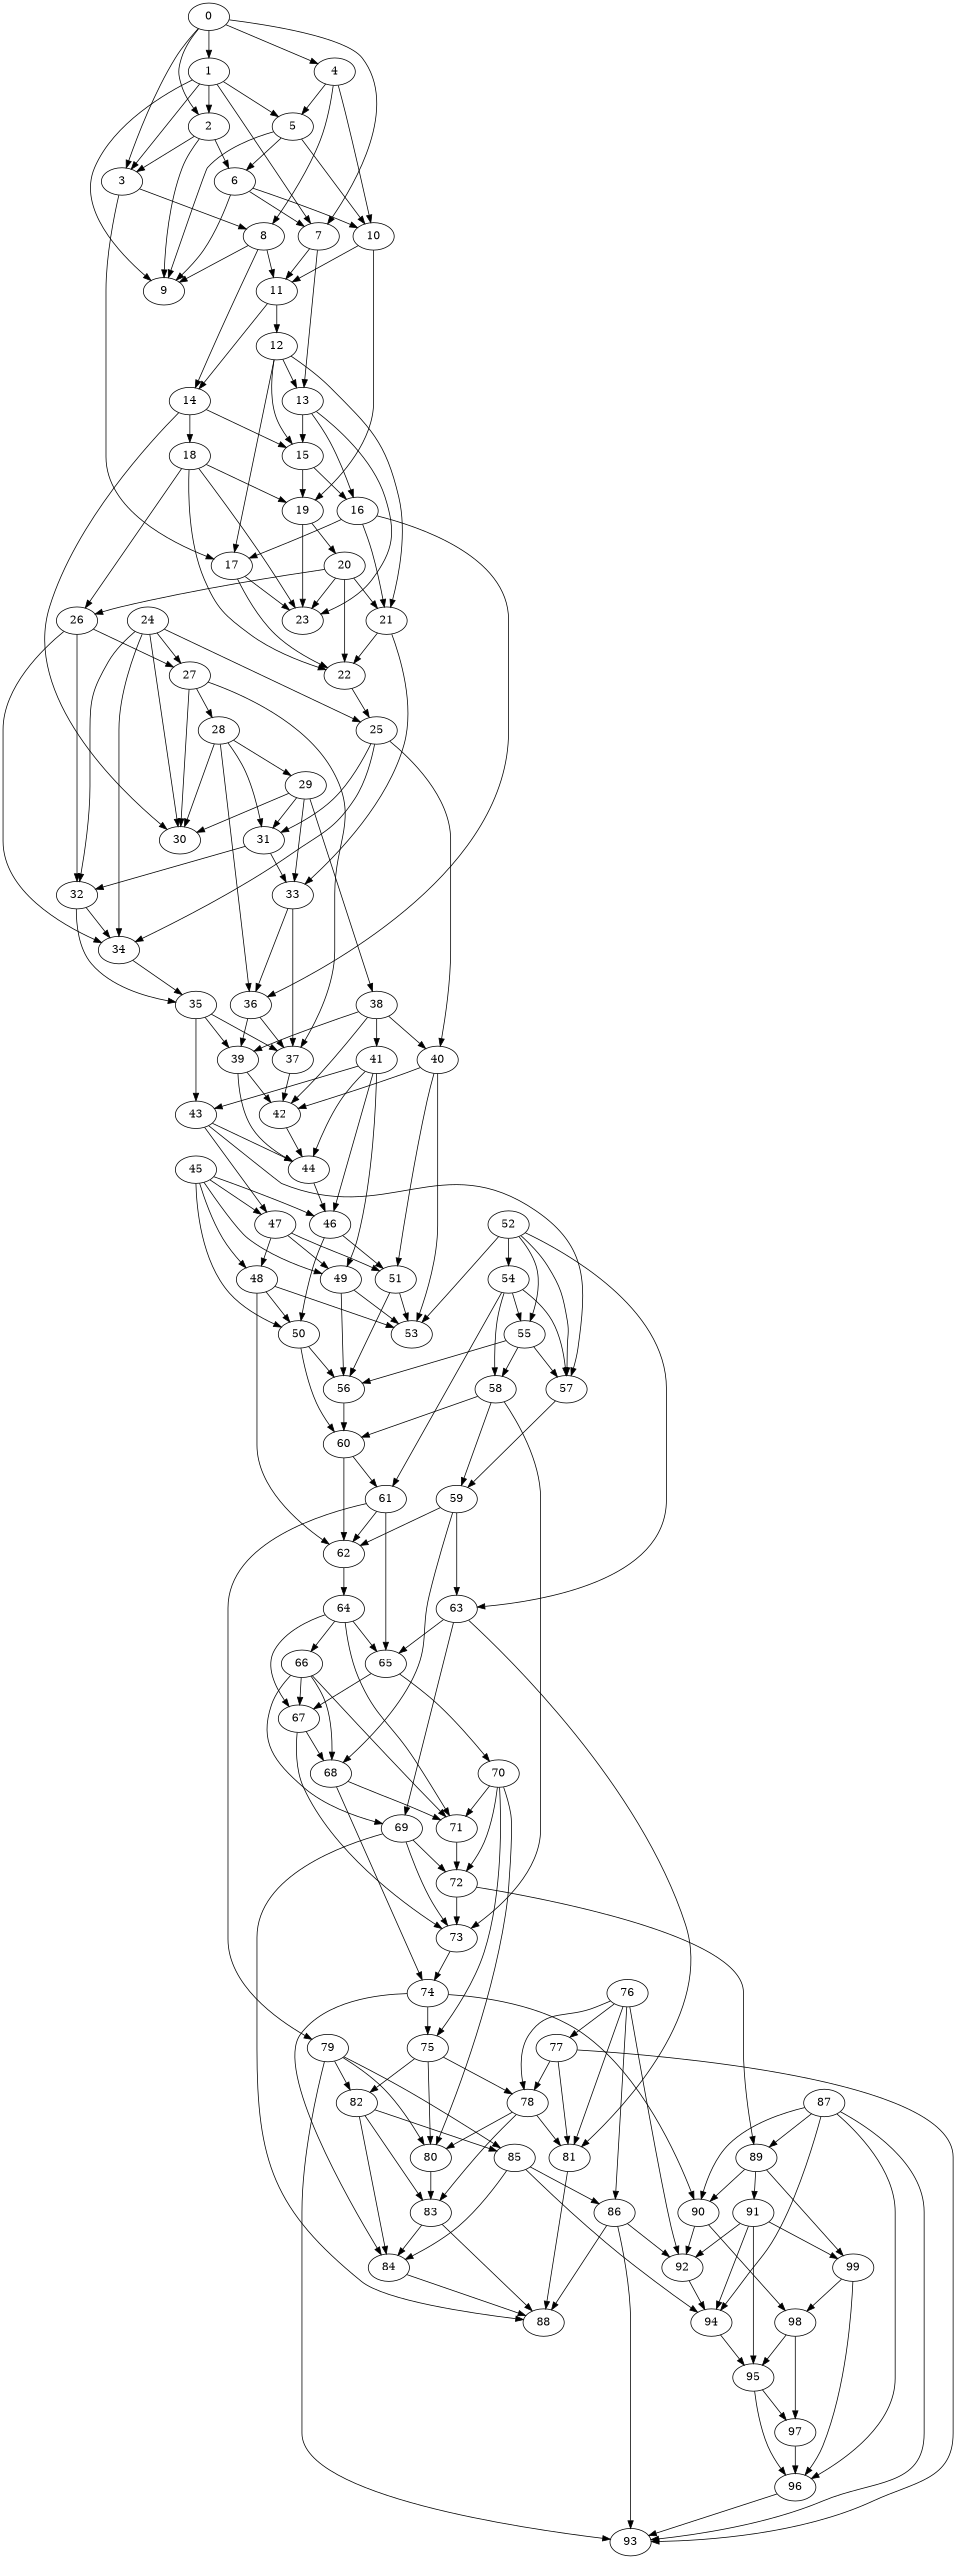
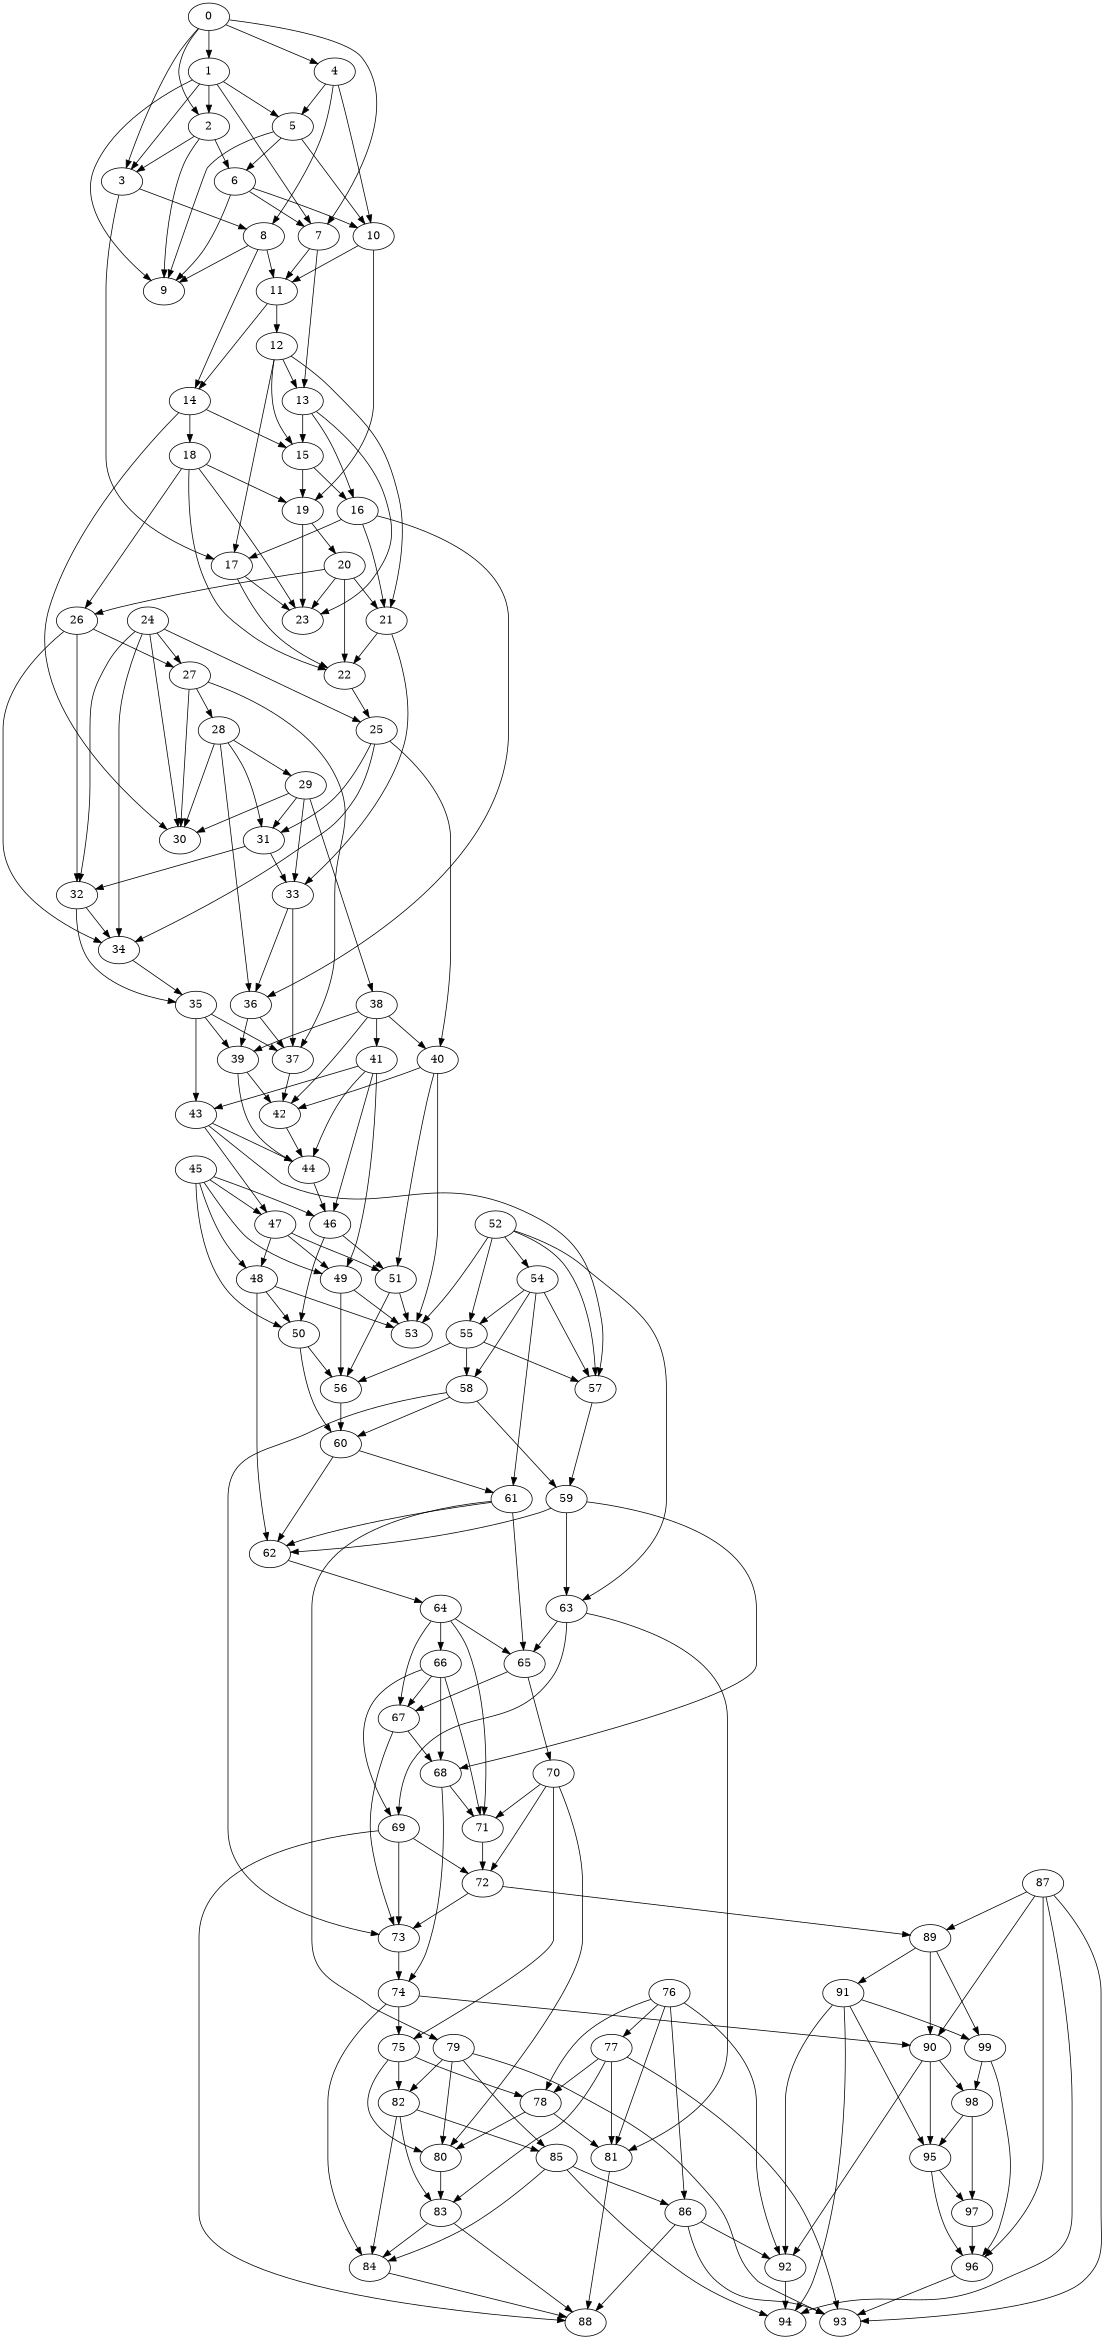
(479, 2153) -> (541, 2137)
(730, 2347) -> (930, 2099)
